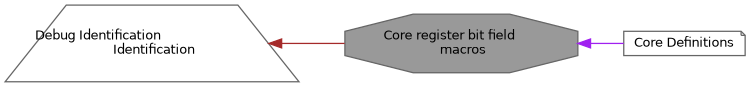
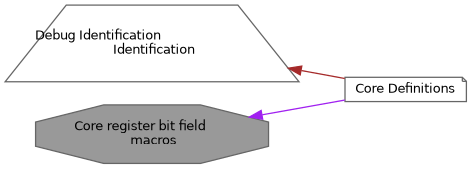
(313, 43) -> (323, 75)
